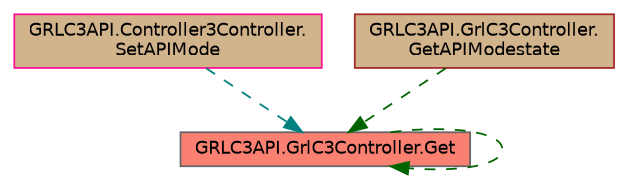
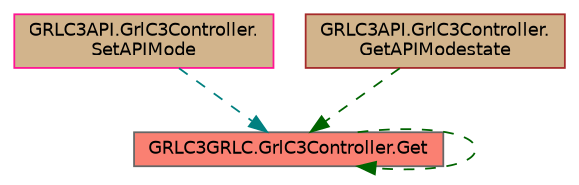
(168, 41) -> (144, 41)
(325, 149) -> (289, 149)
